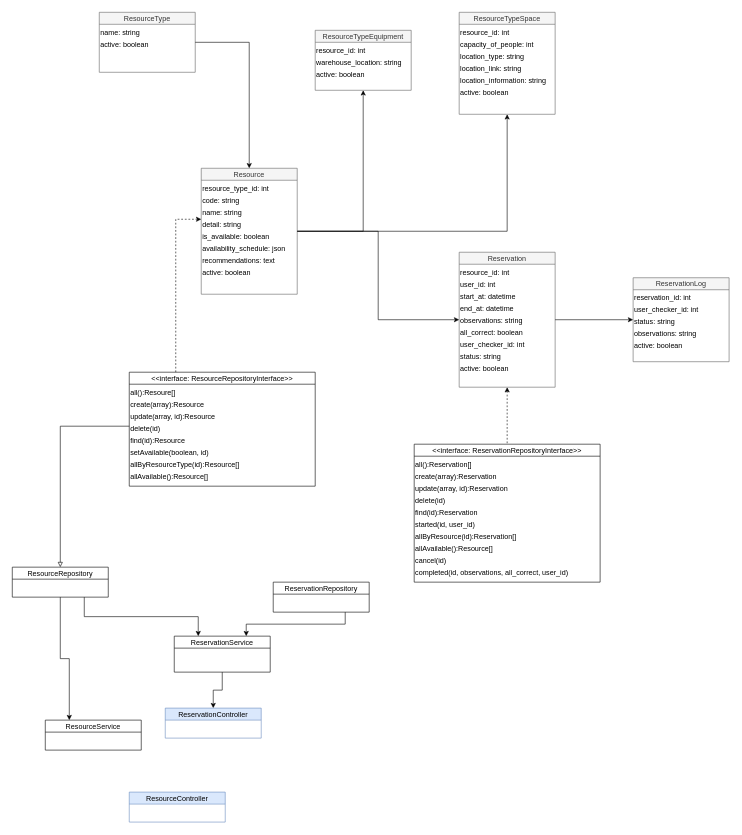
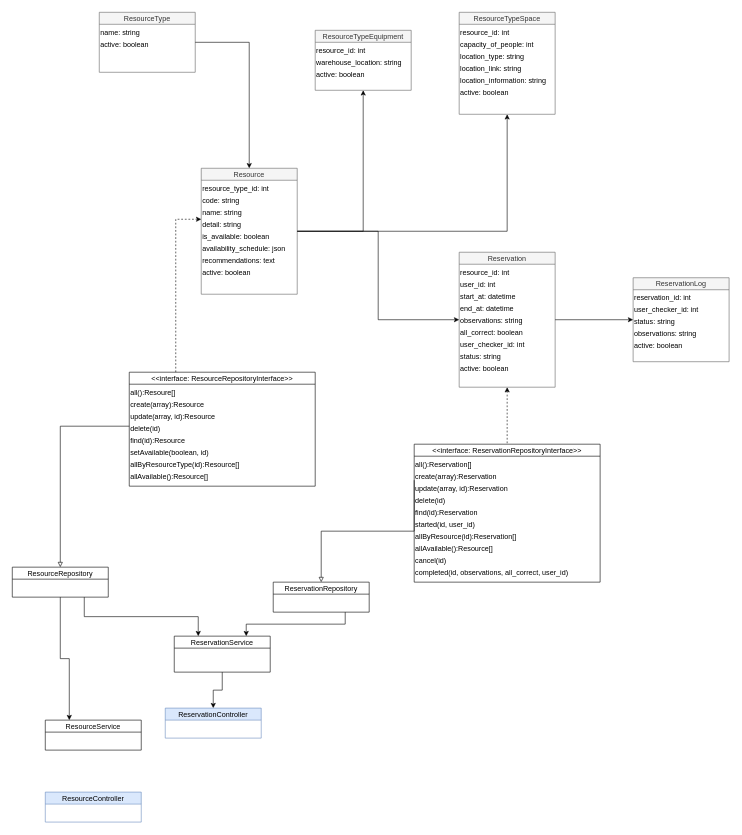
none -> (344, 531)
(177, 807) -> (93, 807)
